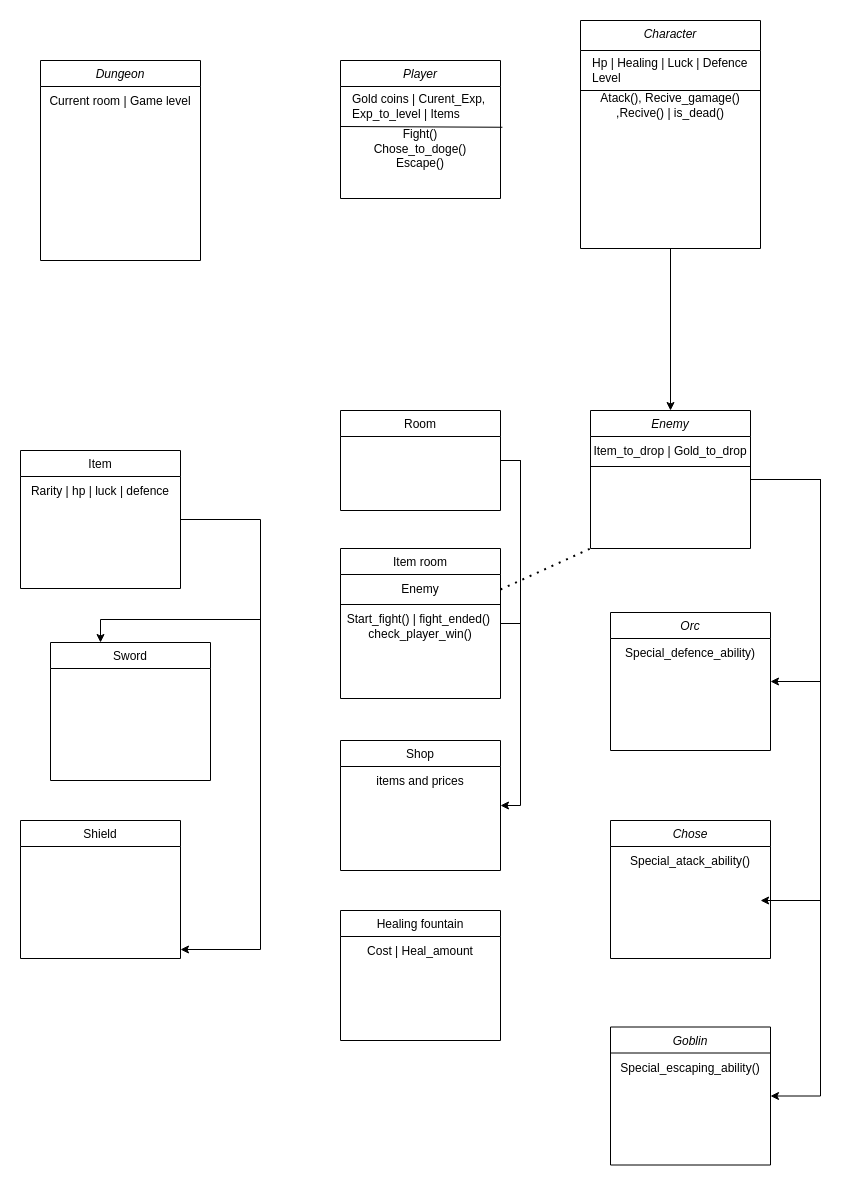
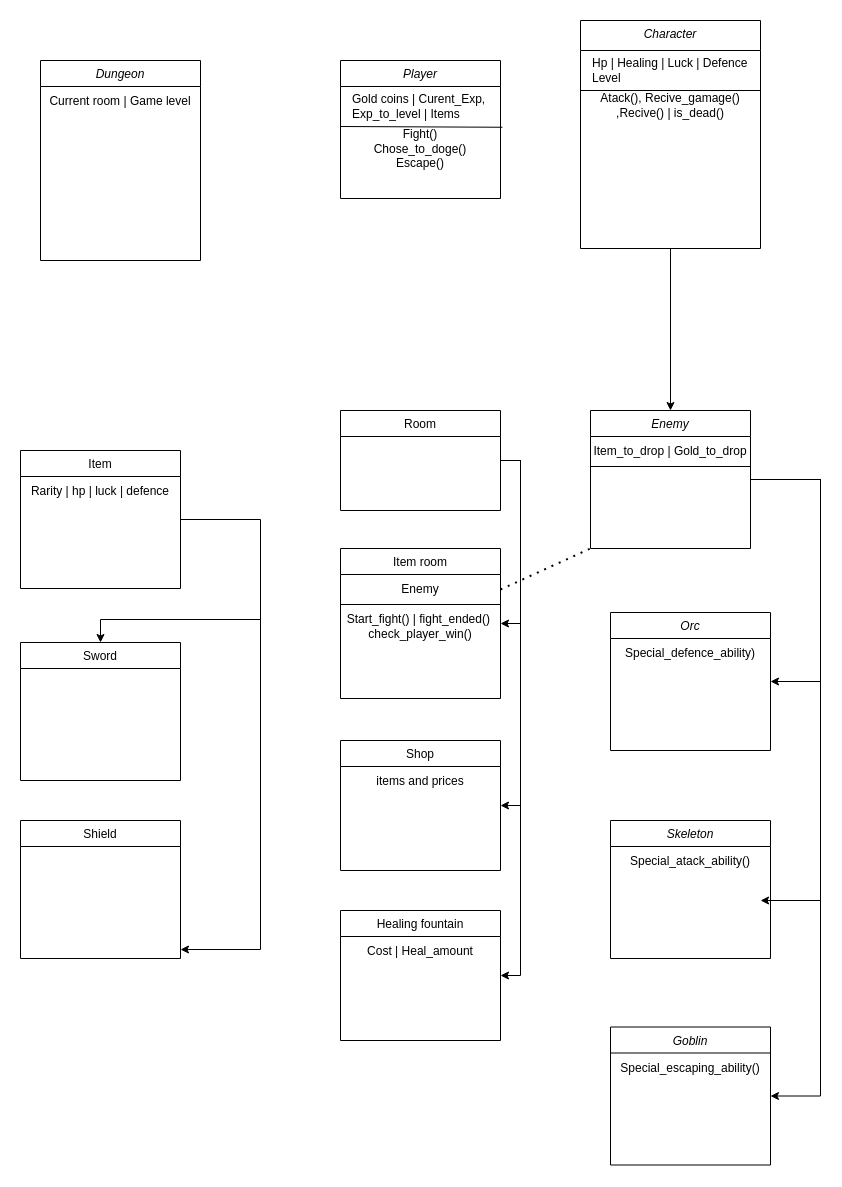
(507, 624) -> (509, 624)
(131, 712) -> (101, 712)
(690, 834) -> (690, 834)
none -> (521, 898)
